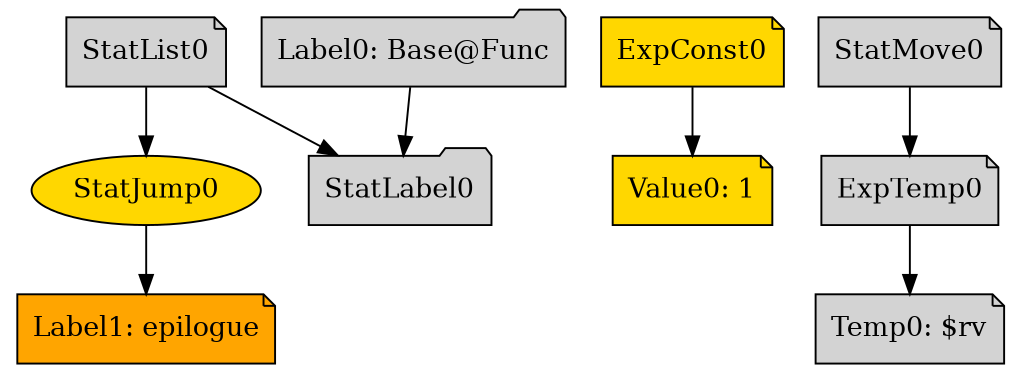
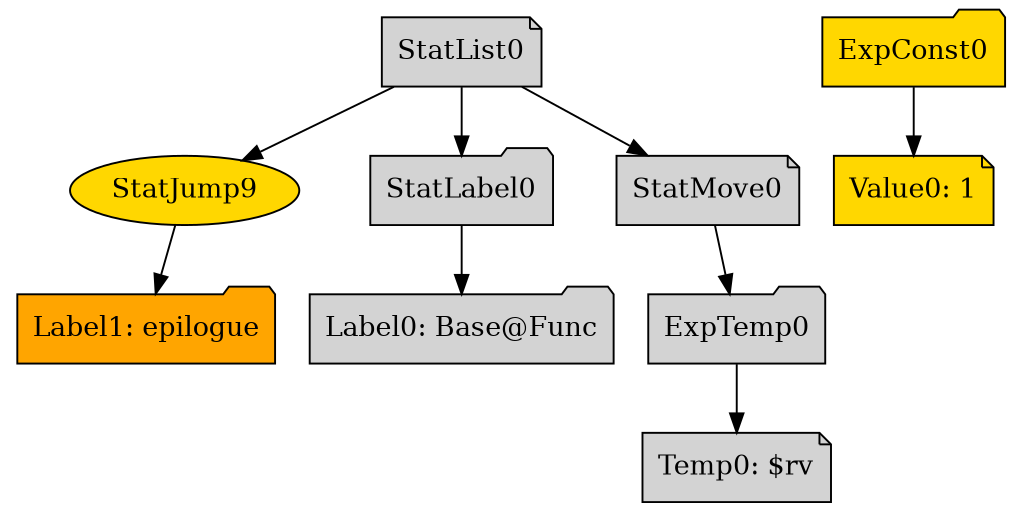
(692, 52) -> (914, 52)
(408, 112) -> (462, 250)
none -> (576, 116)
(146, 190) -> (185, 190)
(910, 190) -> (737, 329)
(146, 329) -> (146, 329)
